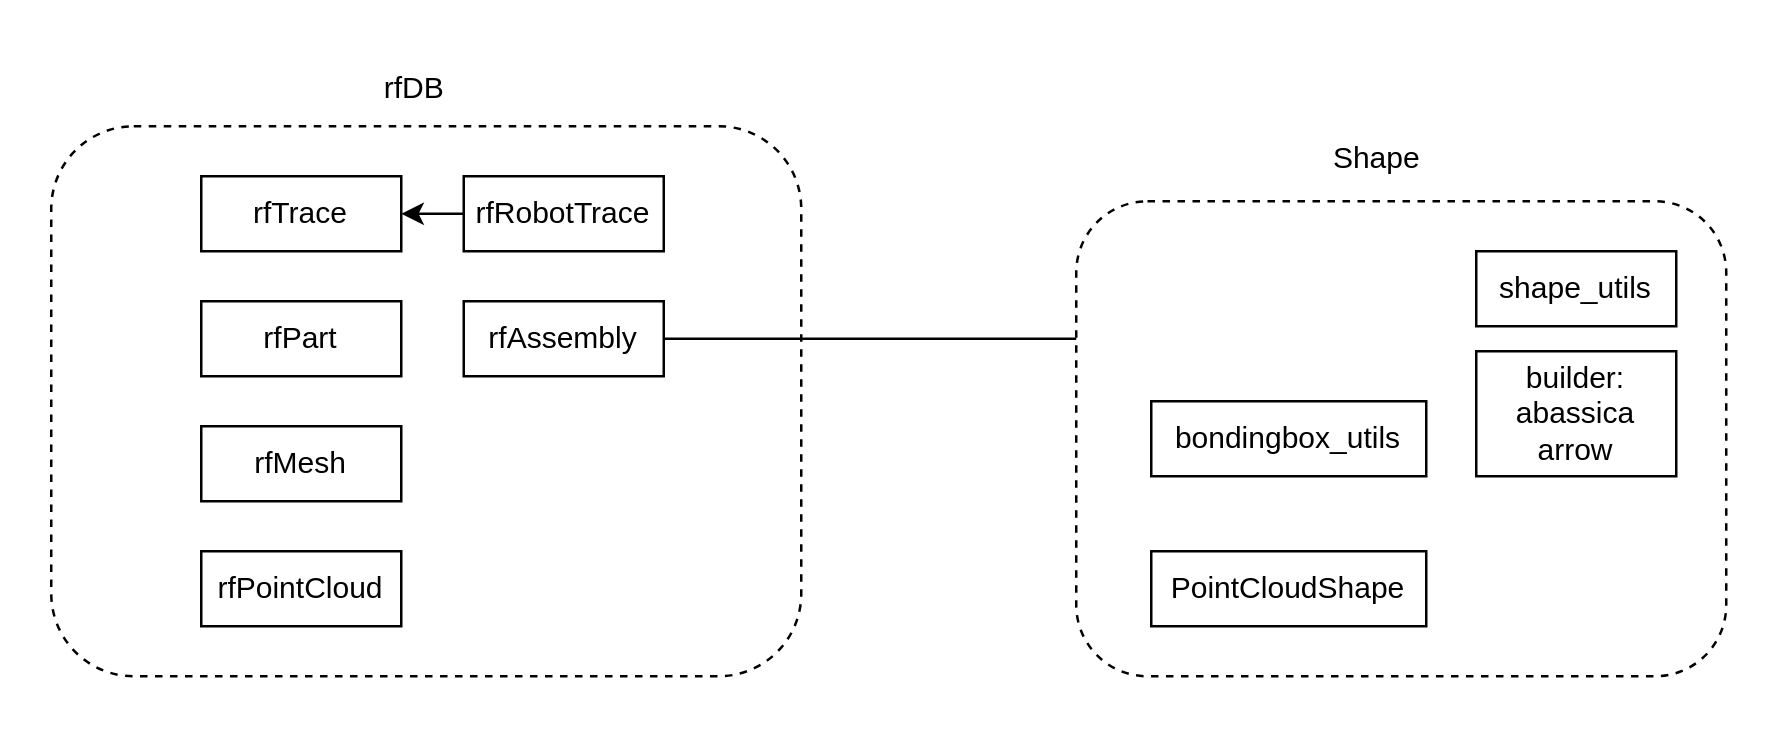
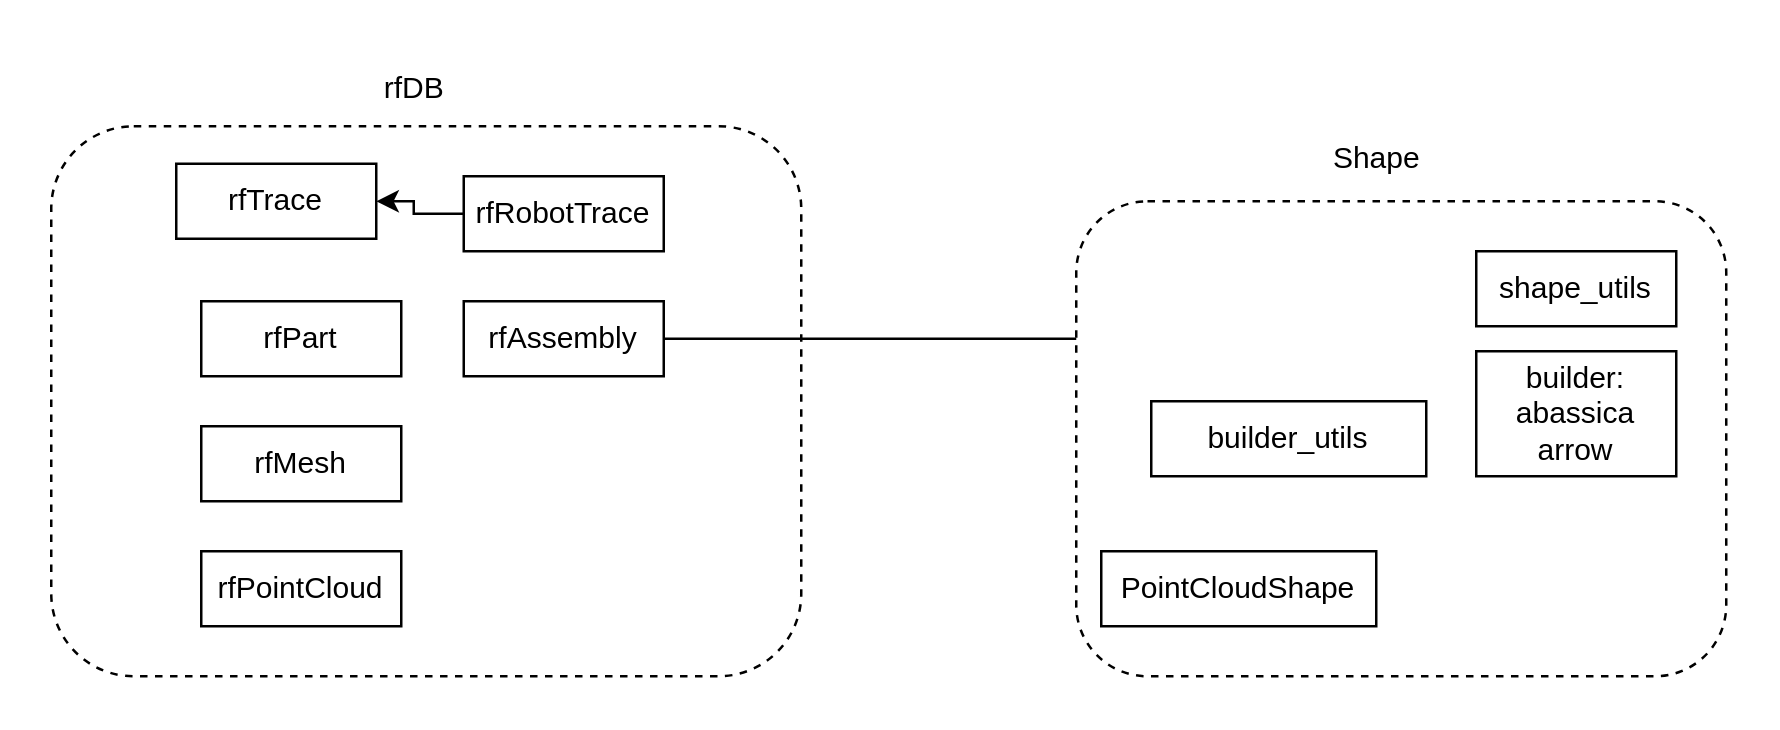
(301, 214) -> (276, 201)
(1289, 439) -> (1289, 439)
(1289, 589) -> (1239, 589)
